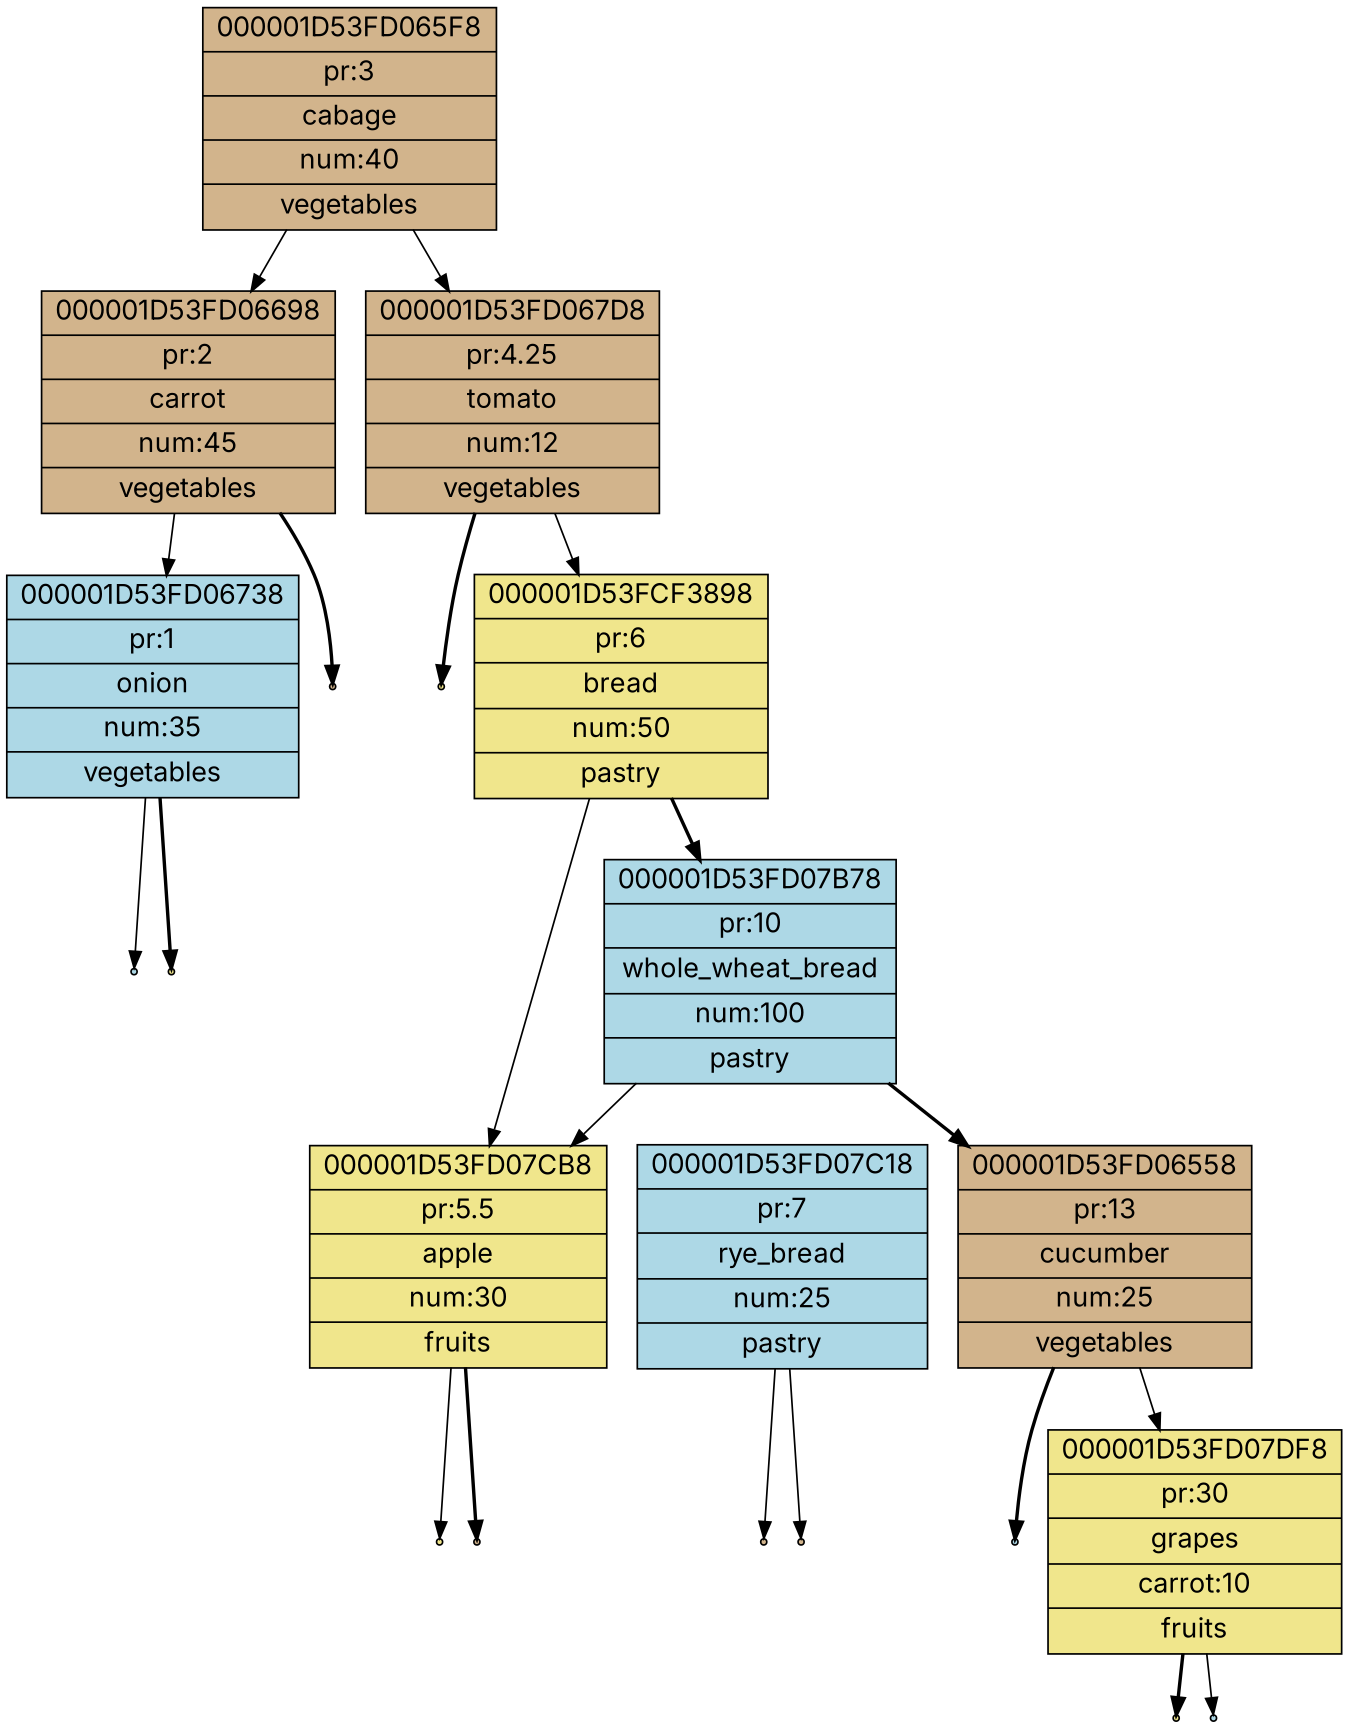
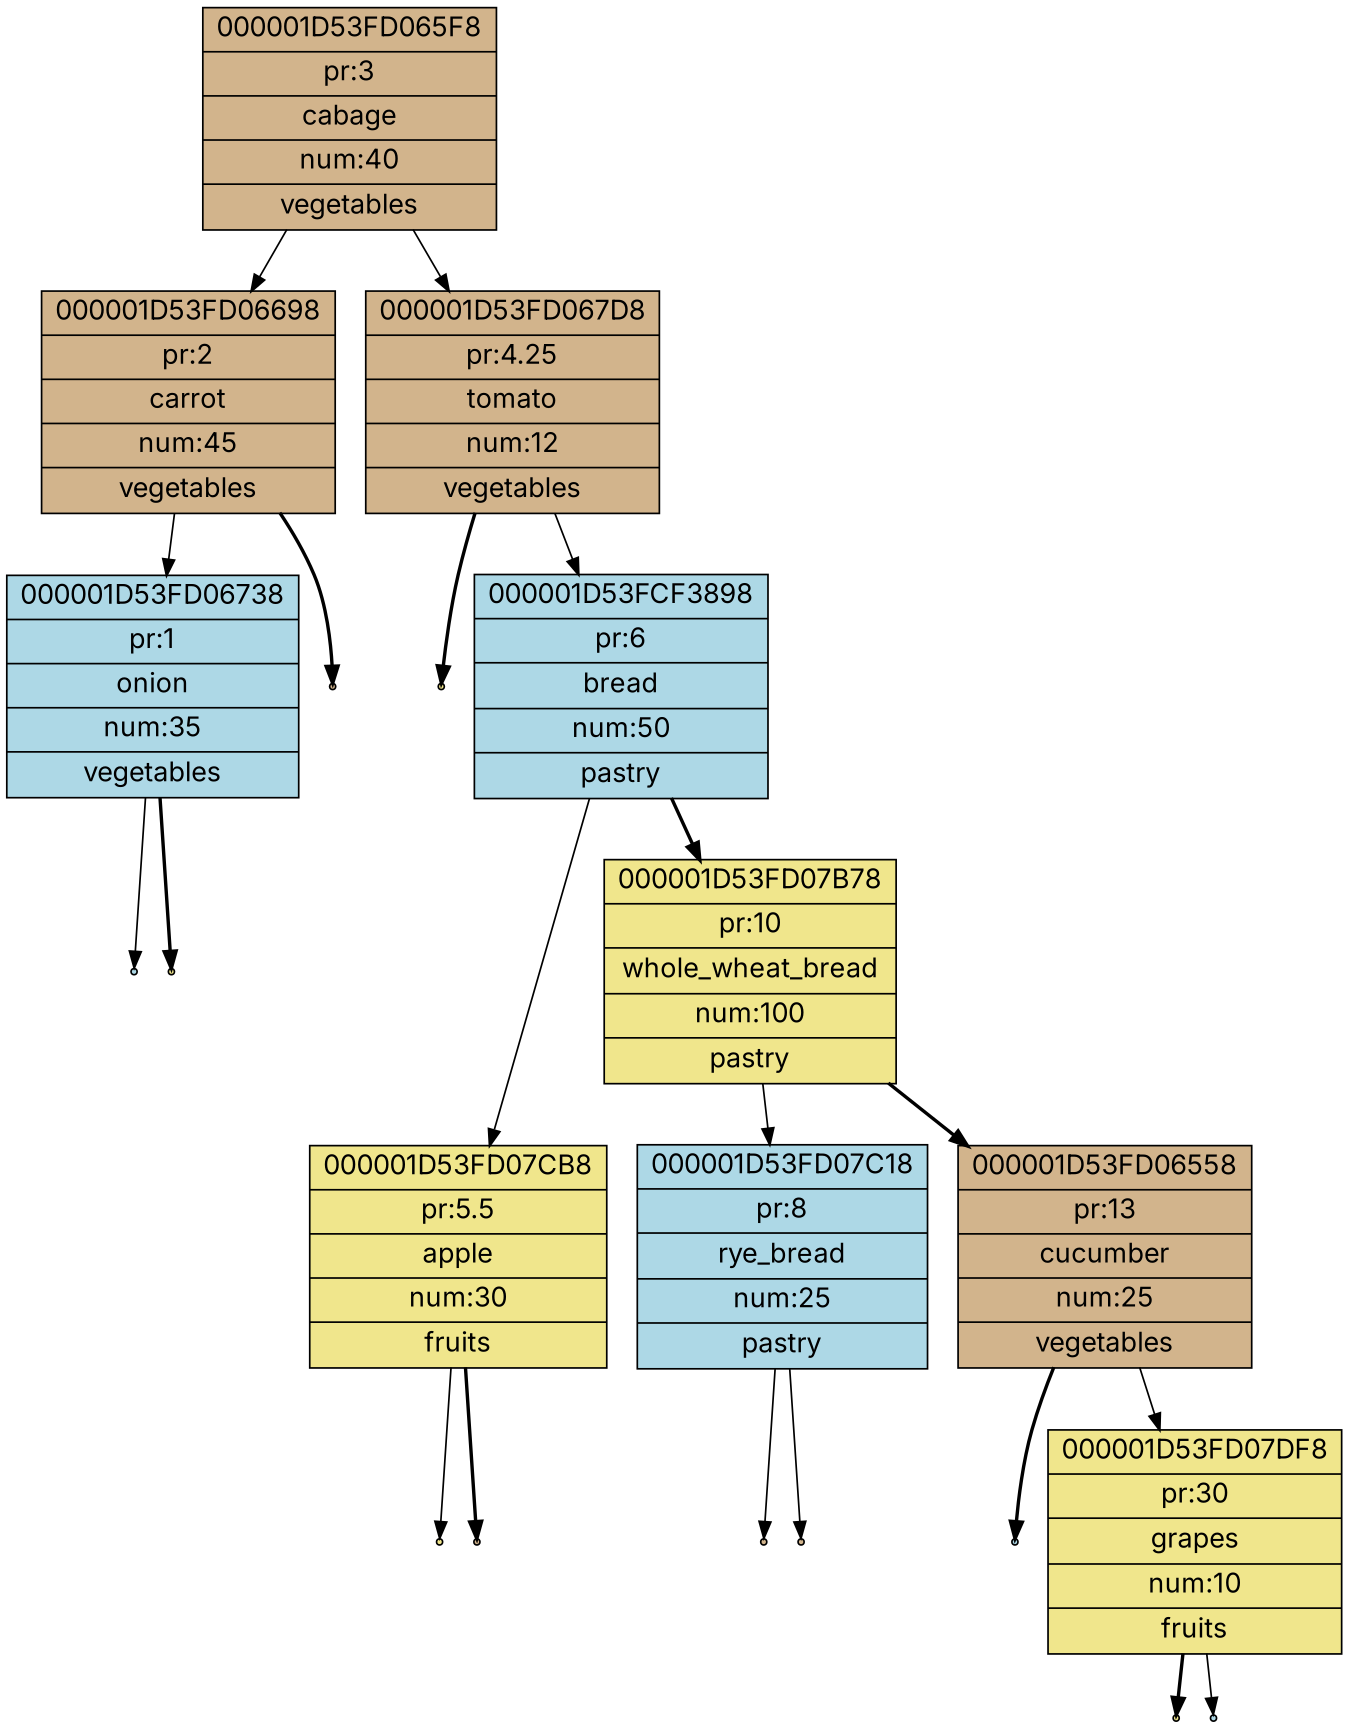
(621, 687) -> (621, 687)
(750, 972) -> (750, 972)
(610, 1109) -> (765, 1106)
(782, 1209) -> (782, 1209)
(1195, 1584) -> (1195, 1584)
